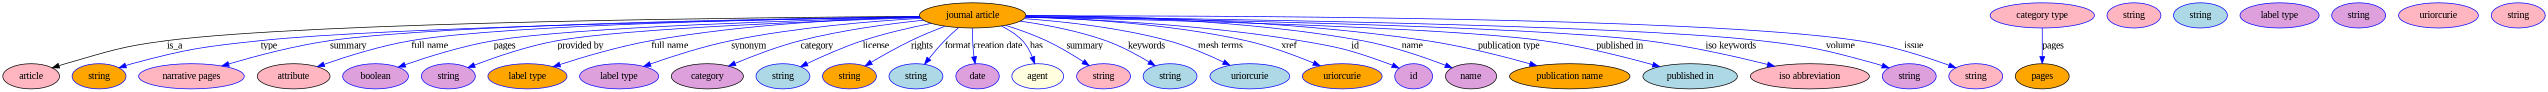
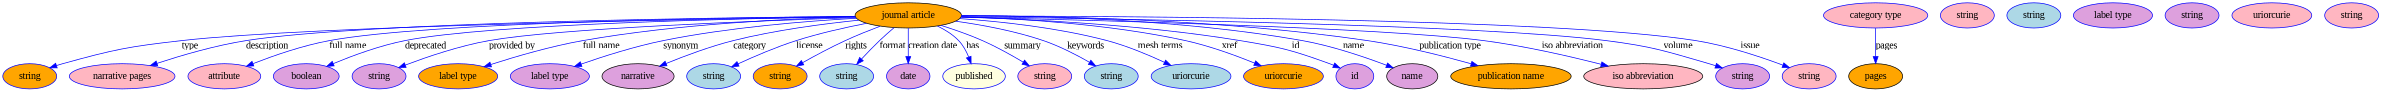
(348, 46) -> (267, 46)
(505, 46) -> (426, 46)
(1731, 46) -> (1573, 46)
(31, 76) -> none
(294, 76) -> (224, 76)
(707, 76) -> (638, 76)
(1038, 76) -> (974, 76)
(1690, 76) -> none
